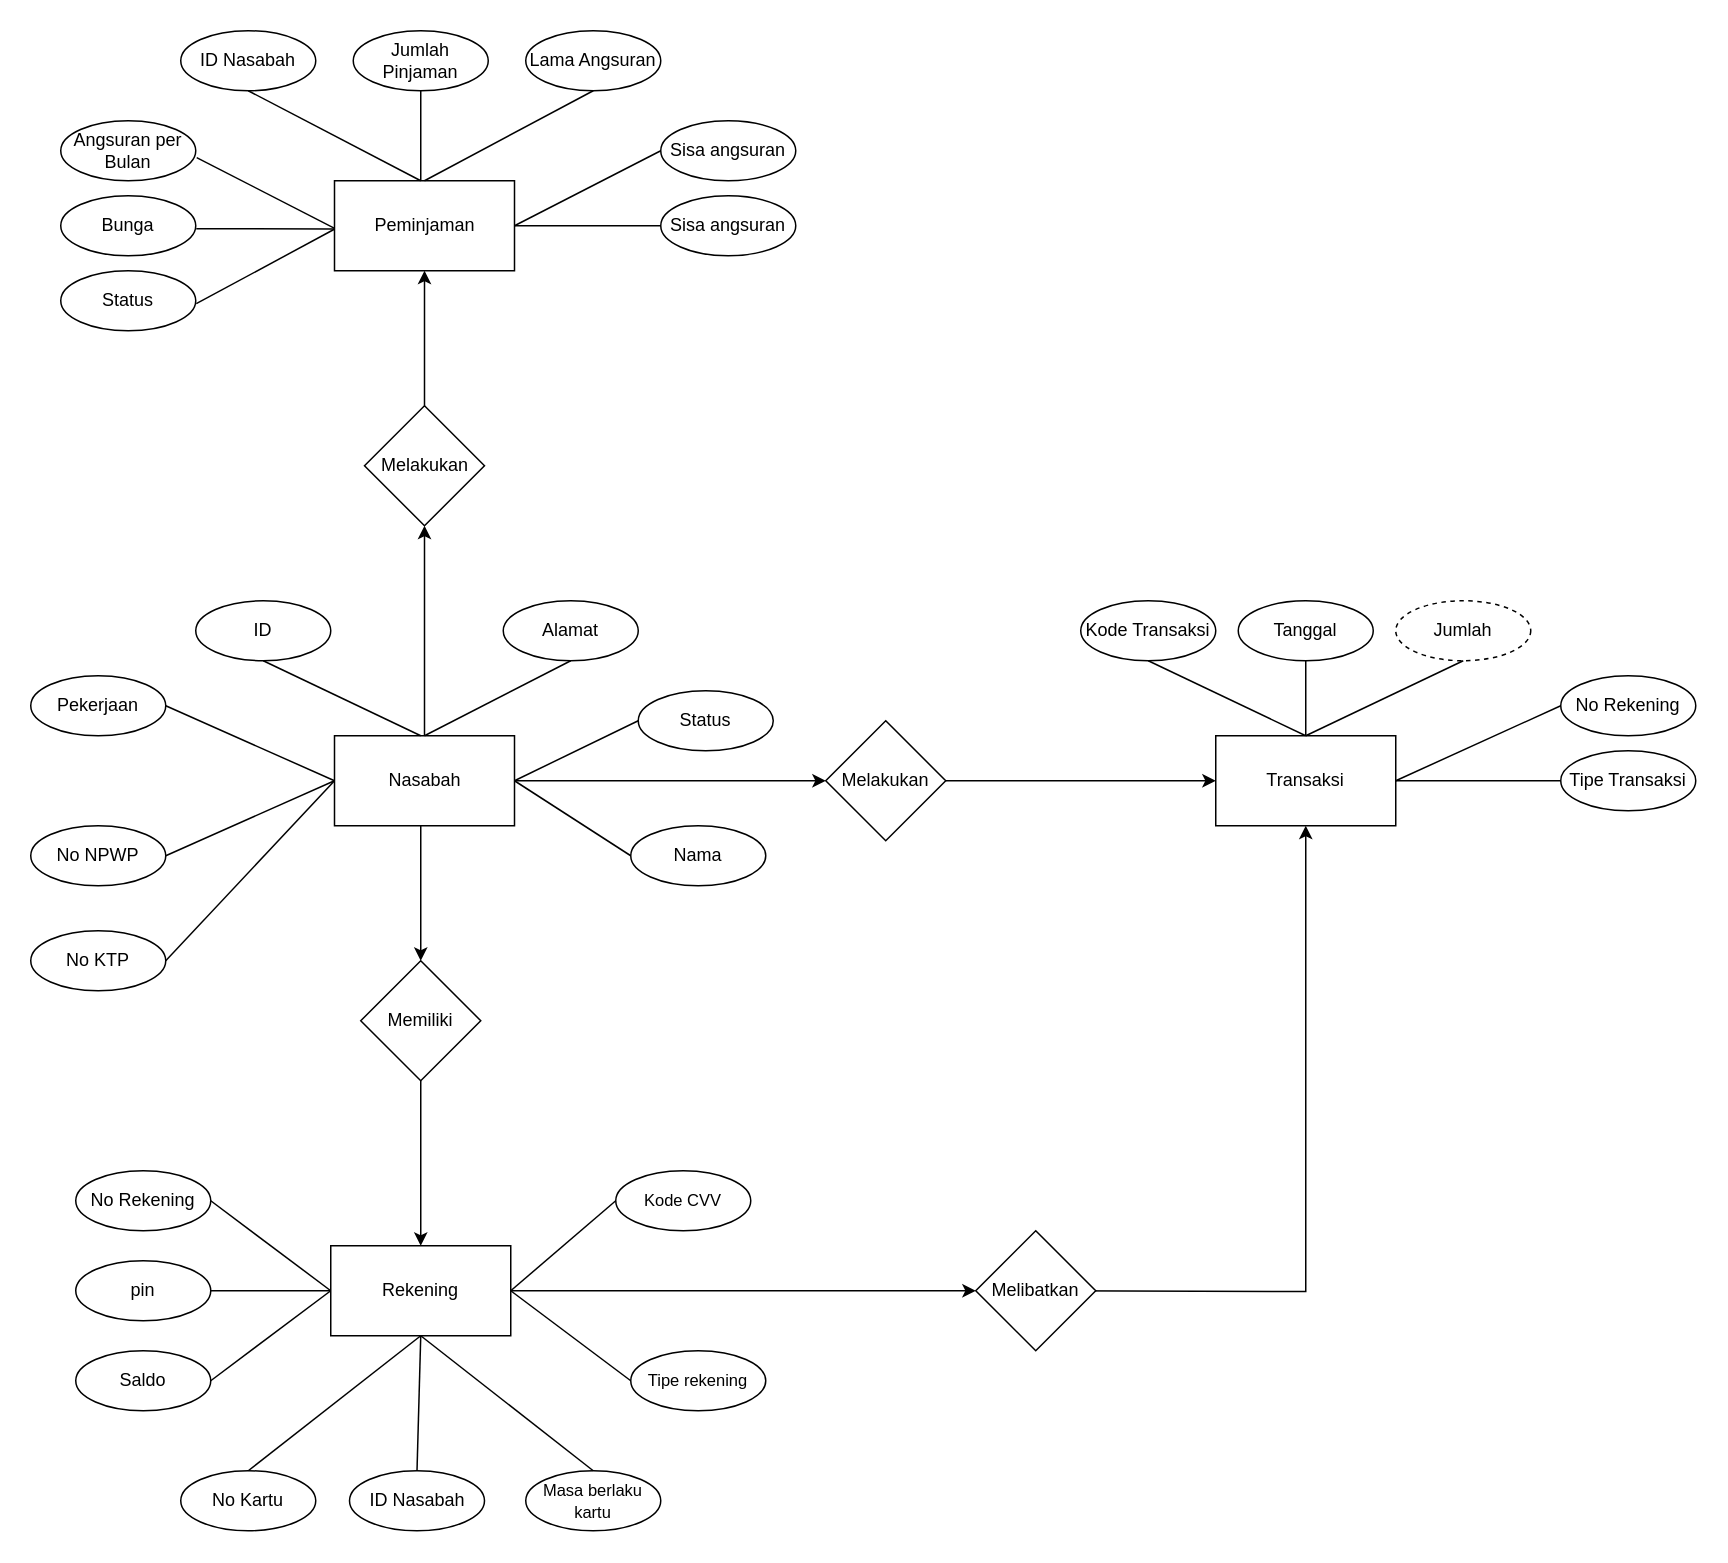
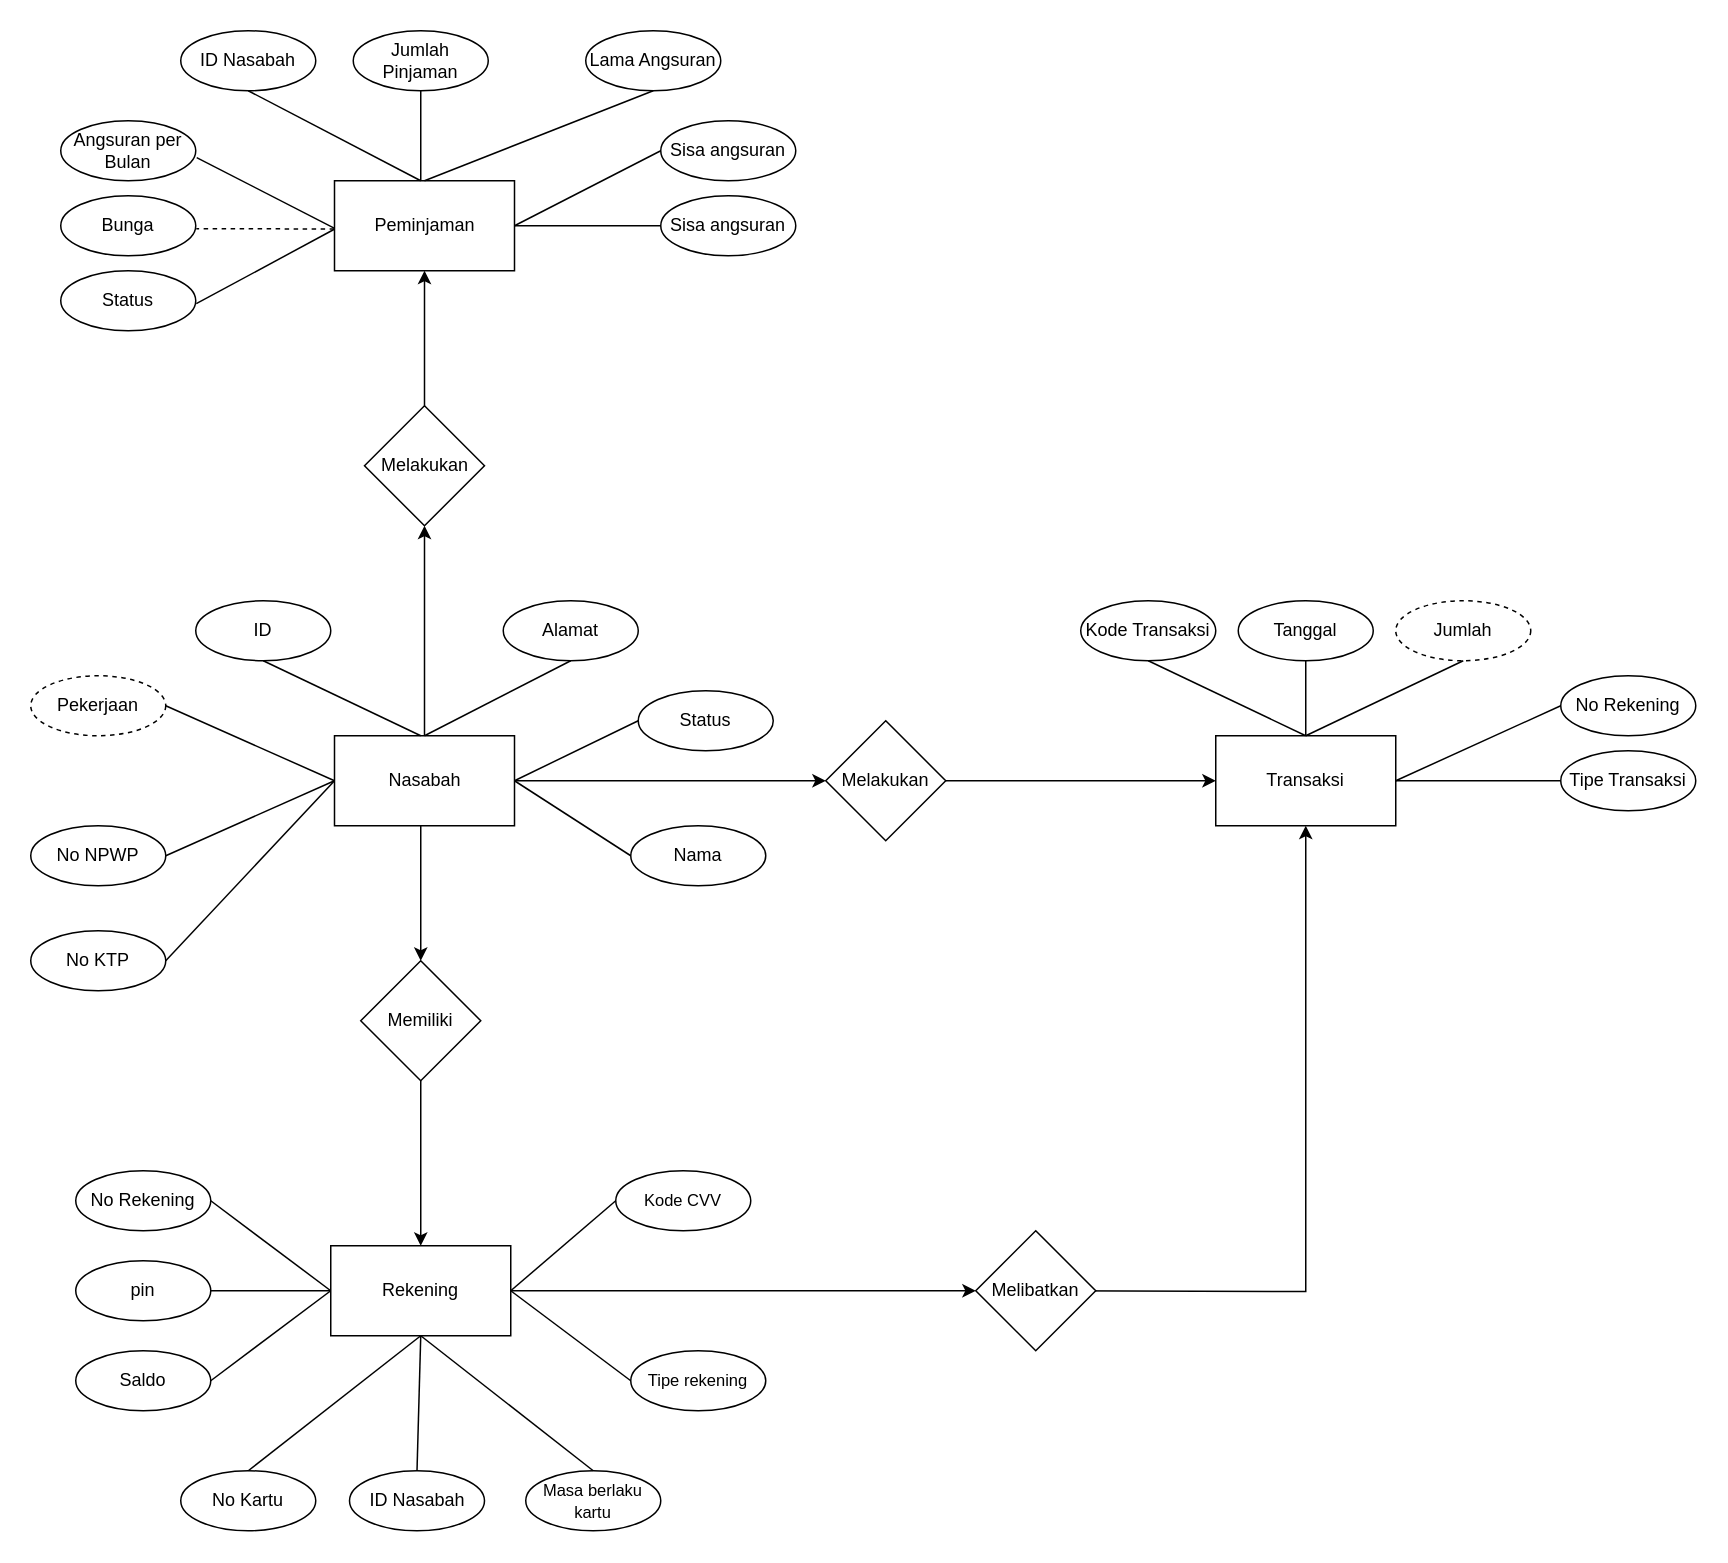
(593, 61) -> (653, 61)
(264, 229) -> (264, 229)
(98, 706) -> (98, 706)
